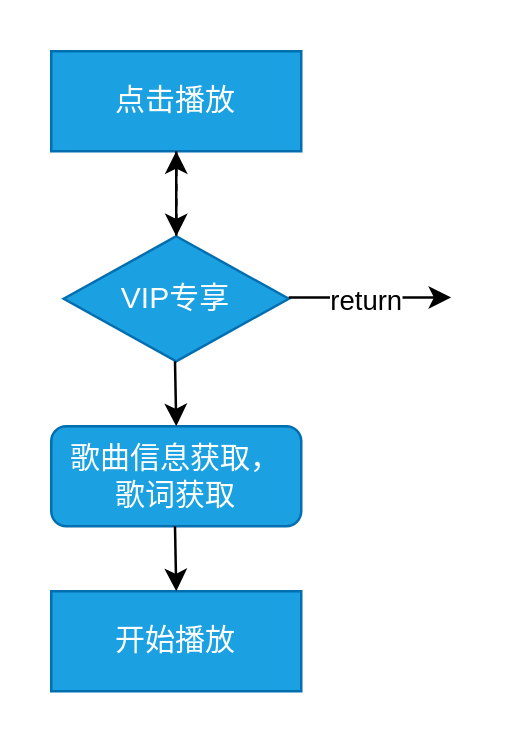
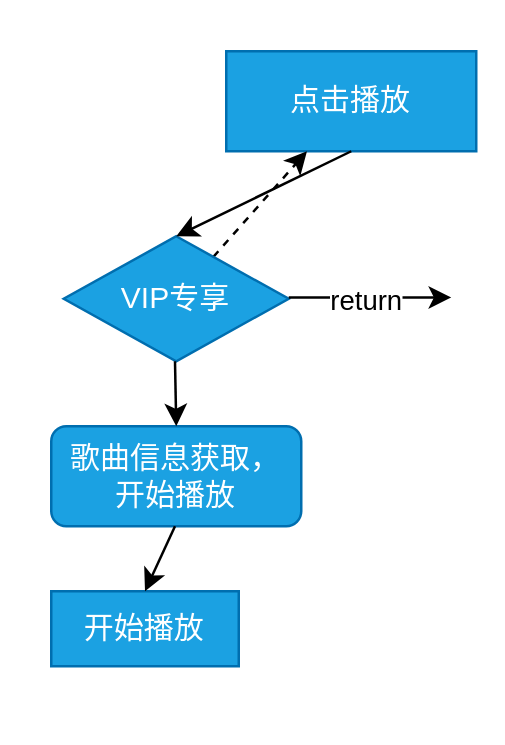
(176, 101) -> (351, 101)
(176, 476) -> (176, 476)
(176, 641) -> (145, 629)
